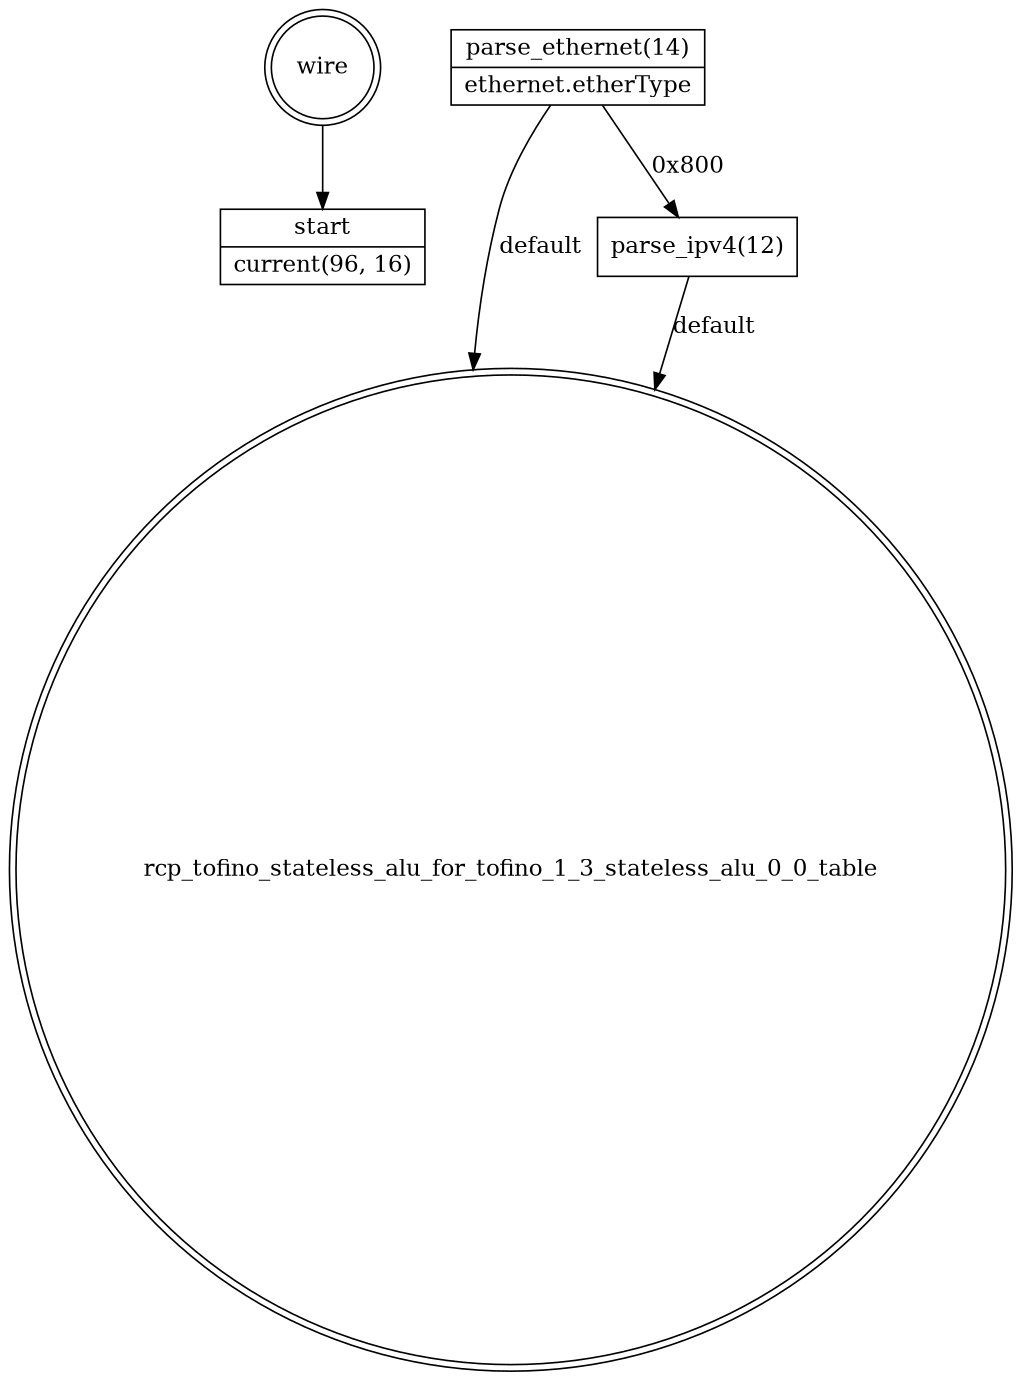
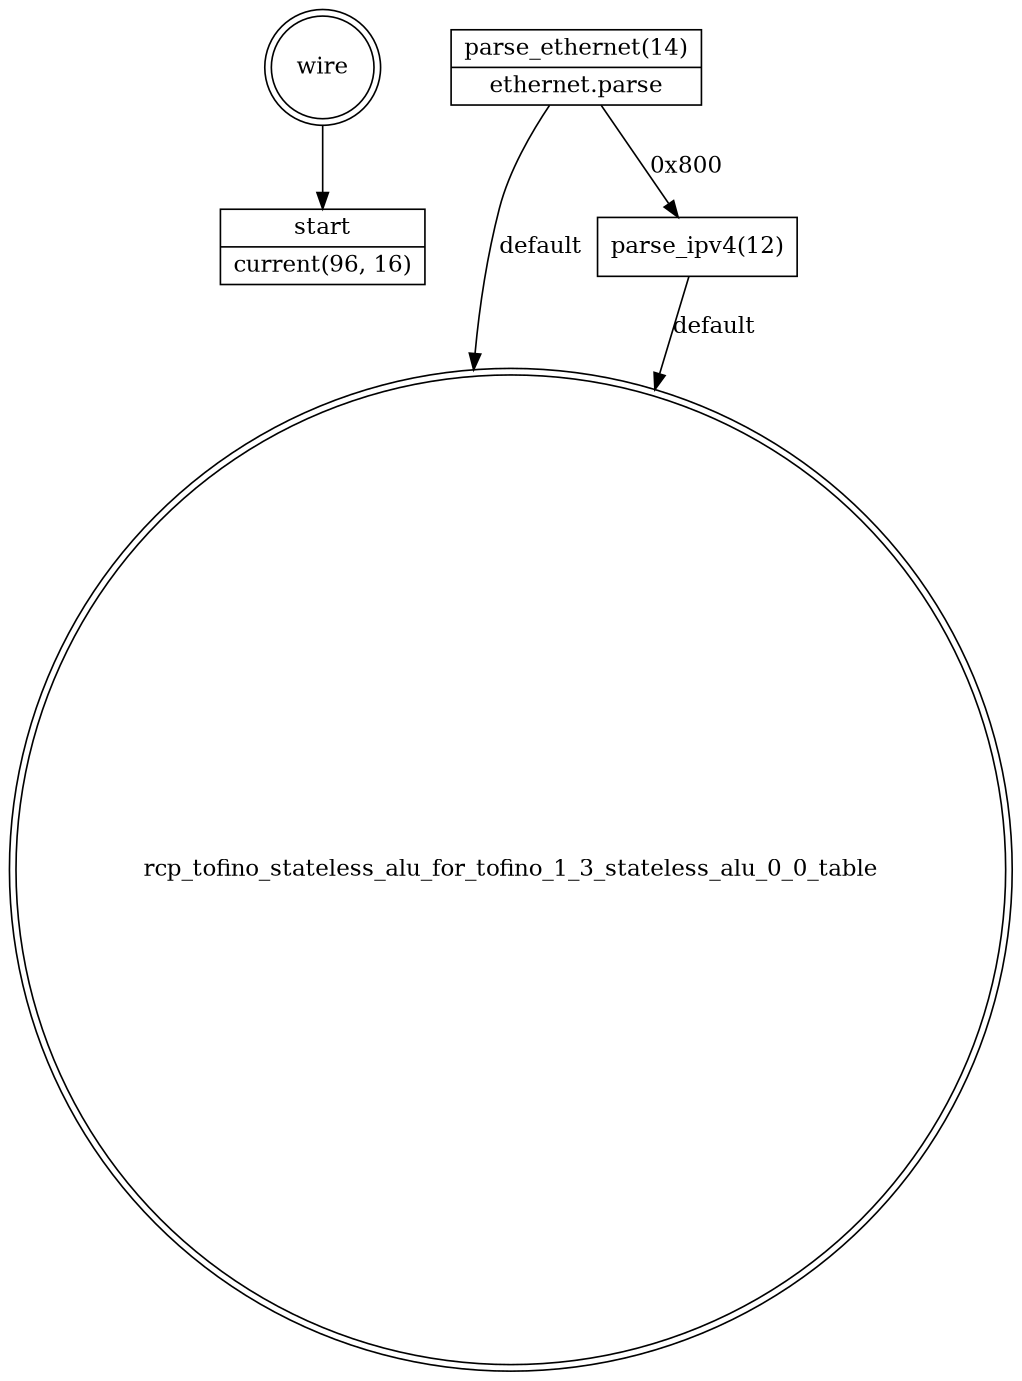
(578, 85) -> (576, 85)
